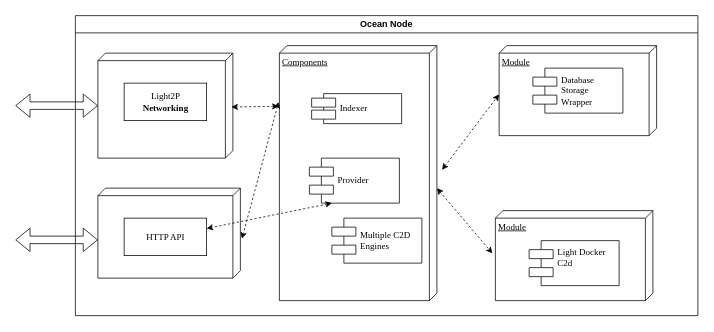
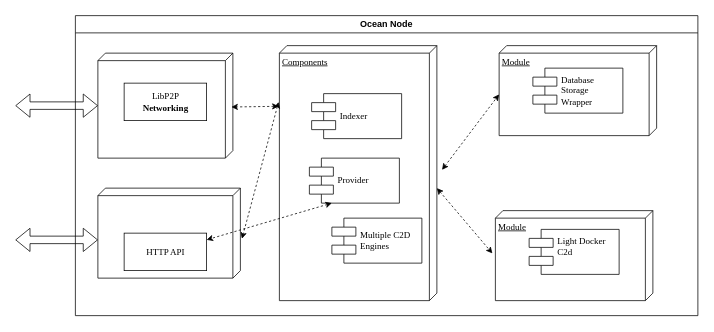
(166, 102) -> (166, 102)
(357, 108) -> (357, 116)
(165, 237) -> (165, 252)
(574, 263) -> (574, 252)
